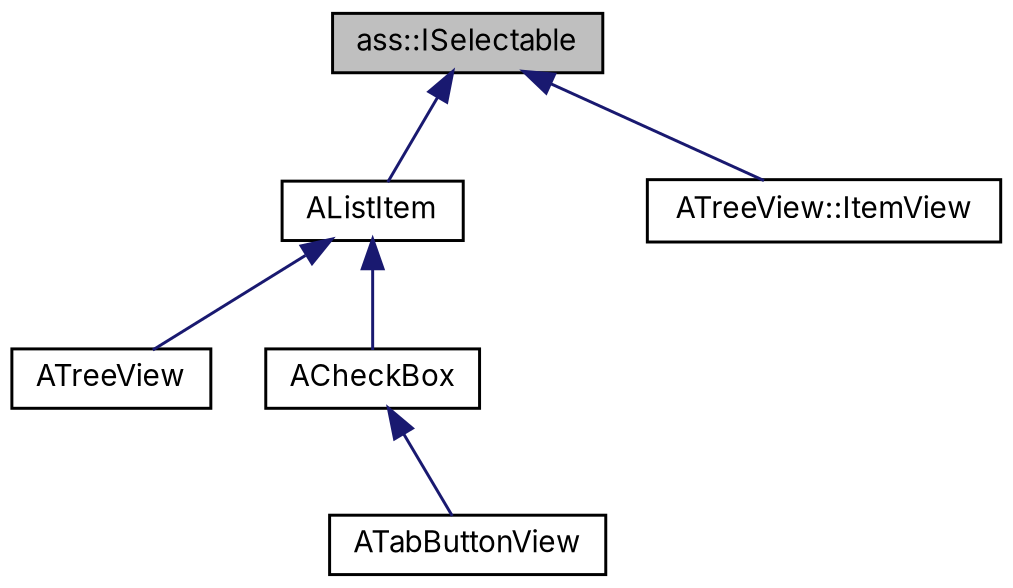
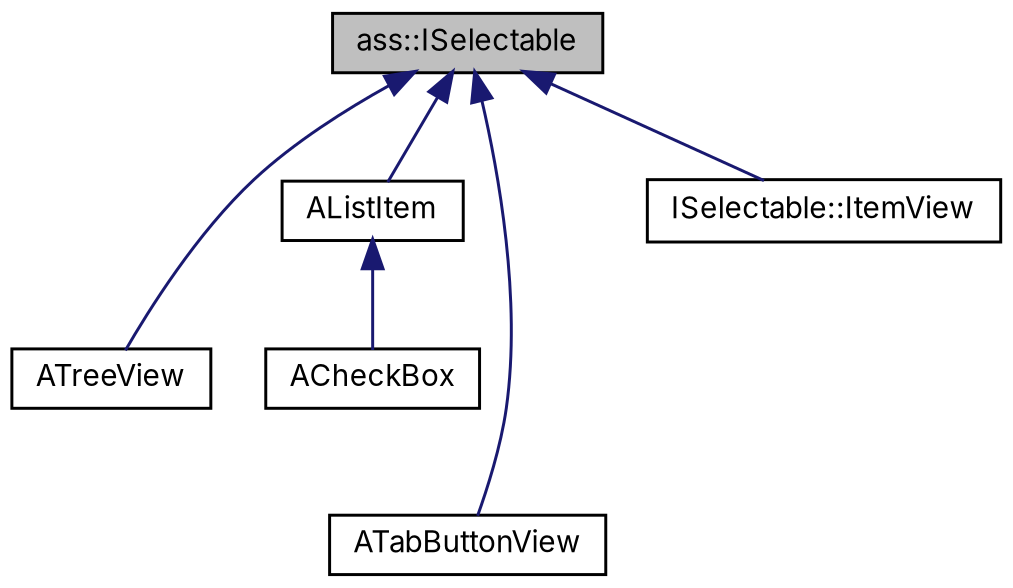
(824, 211) -> (824, 211)
(229, 303) -> (236, 197)
(428, 475) -> (511, 309)
